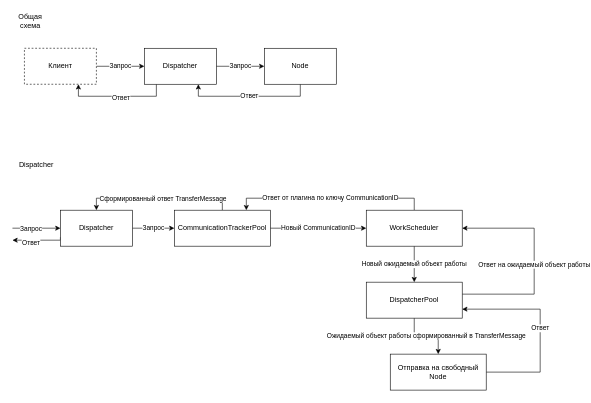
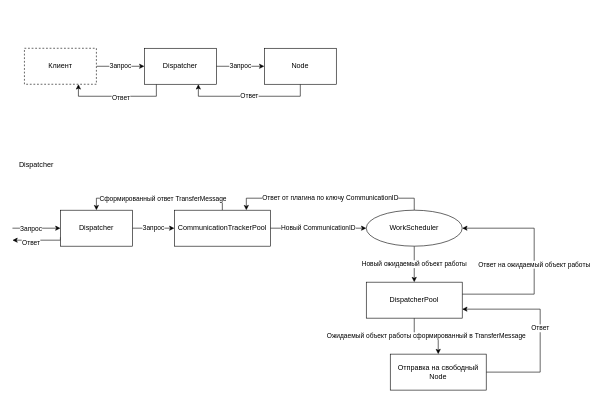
(30, 21) -> none
(414, 228) -> (414, 228)
